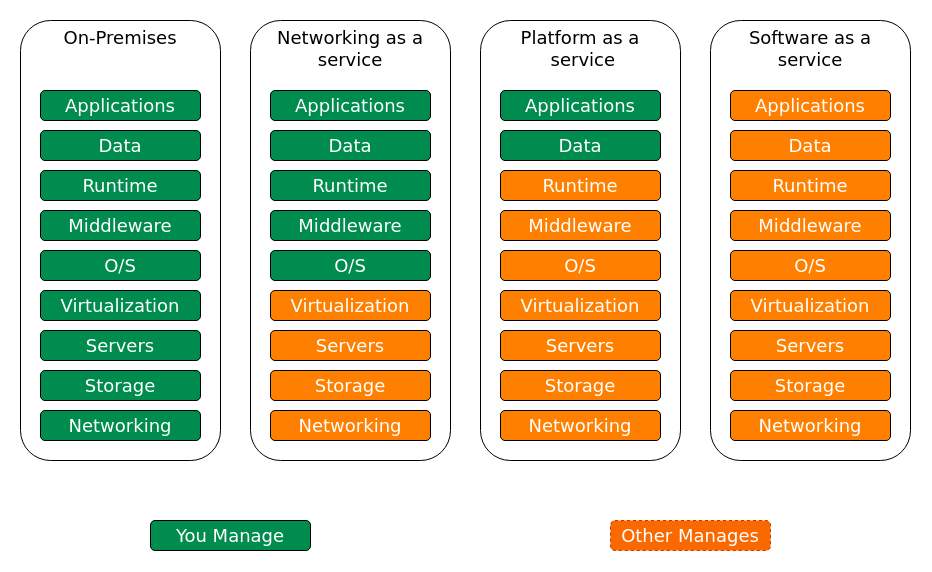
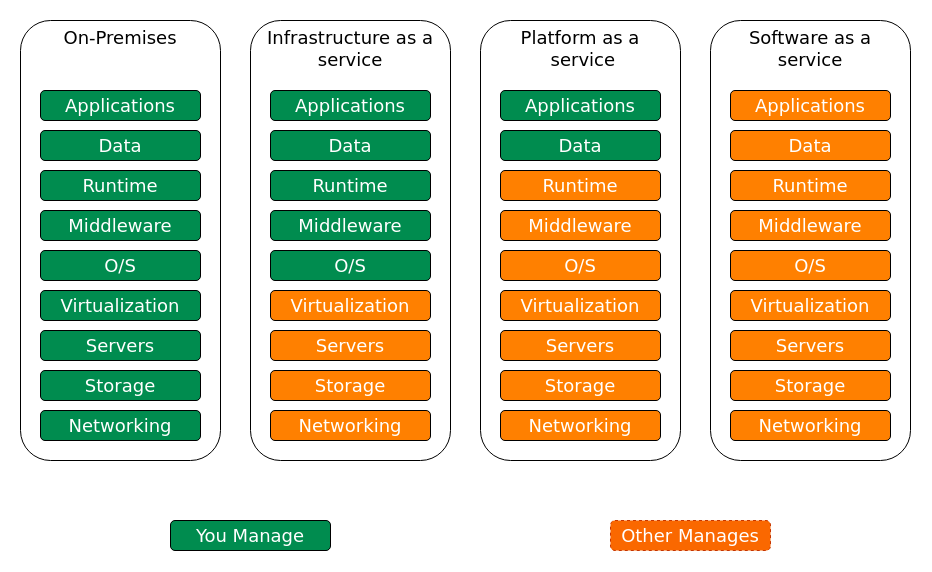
(351, 49) -> (351, 49)
(231, 536) -> (251, 536)
